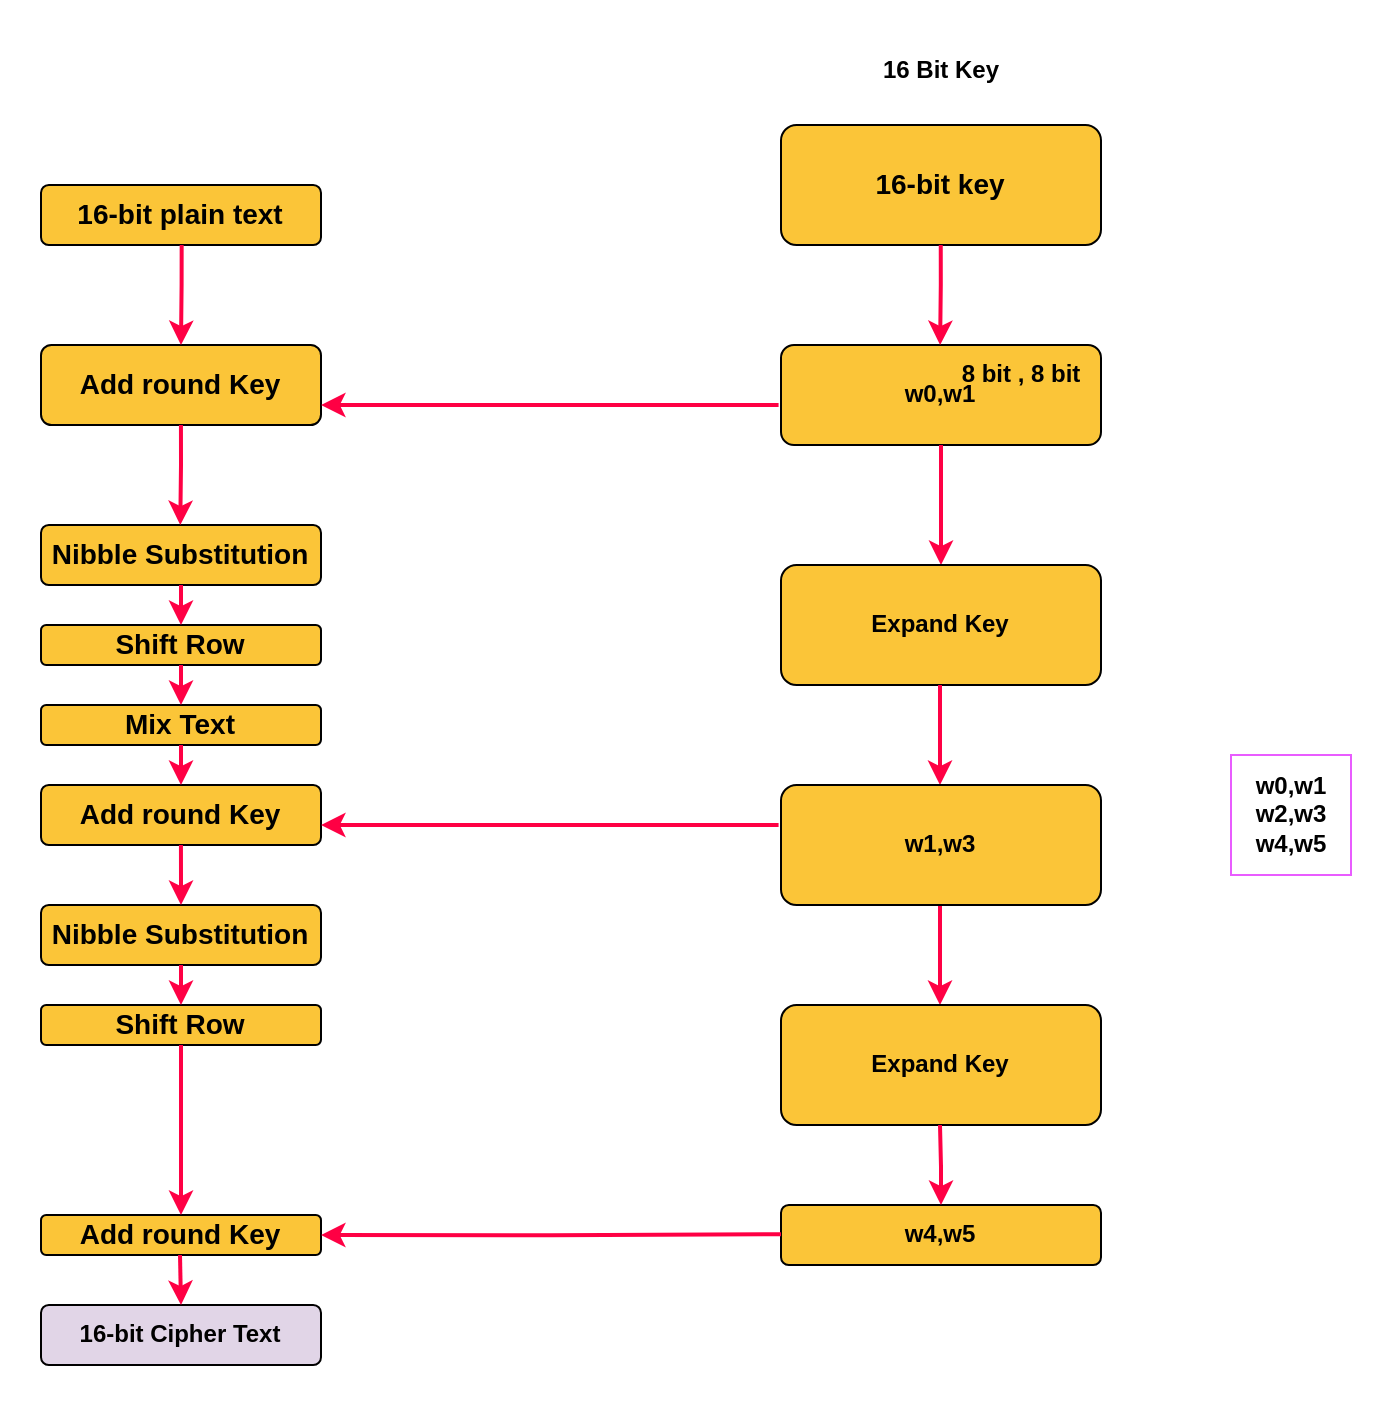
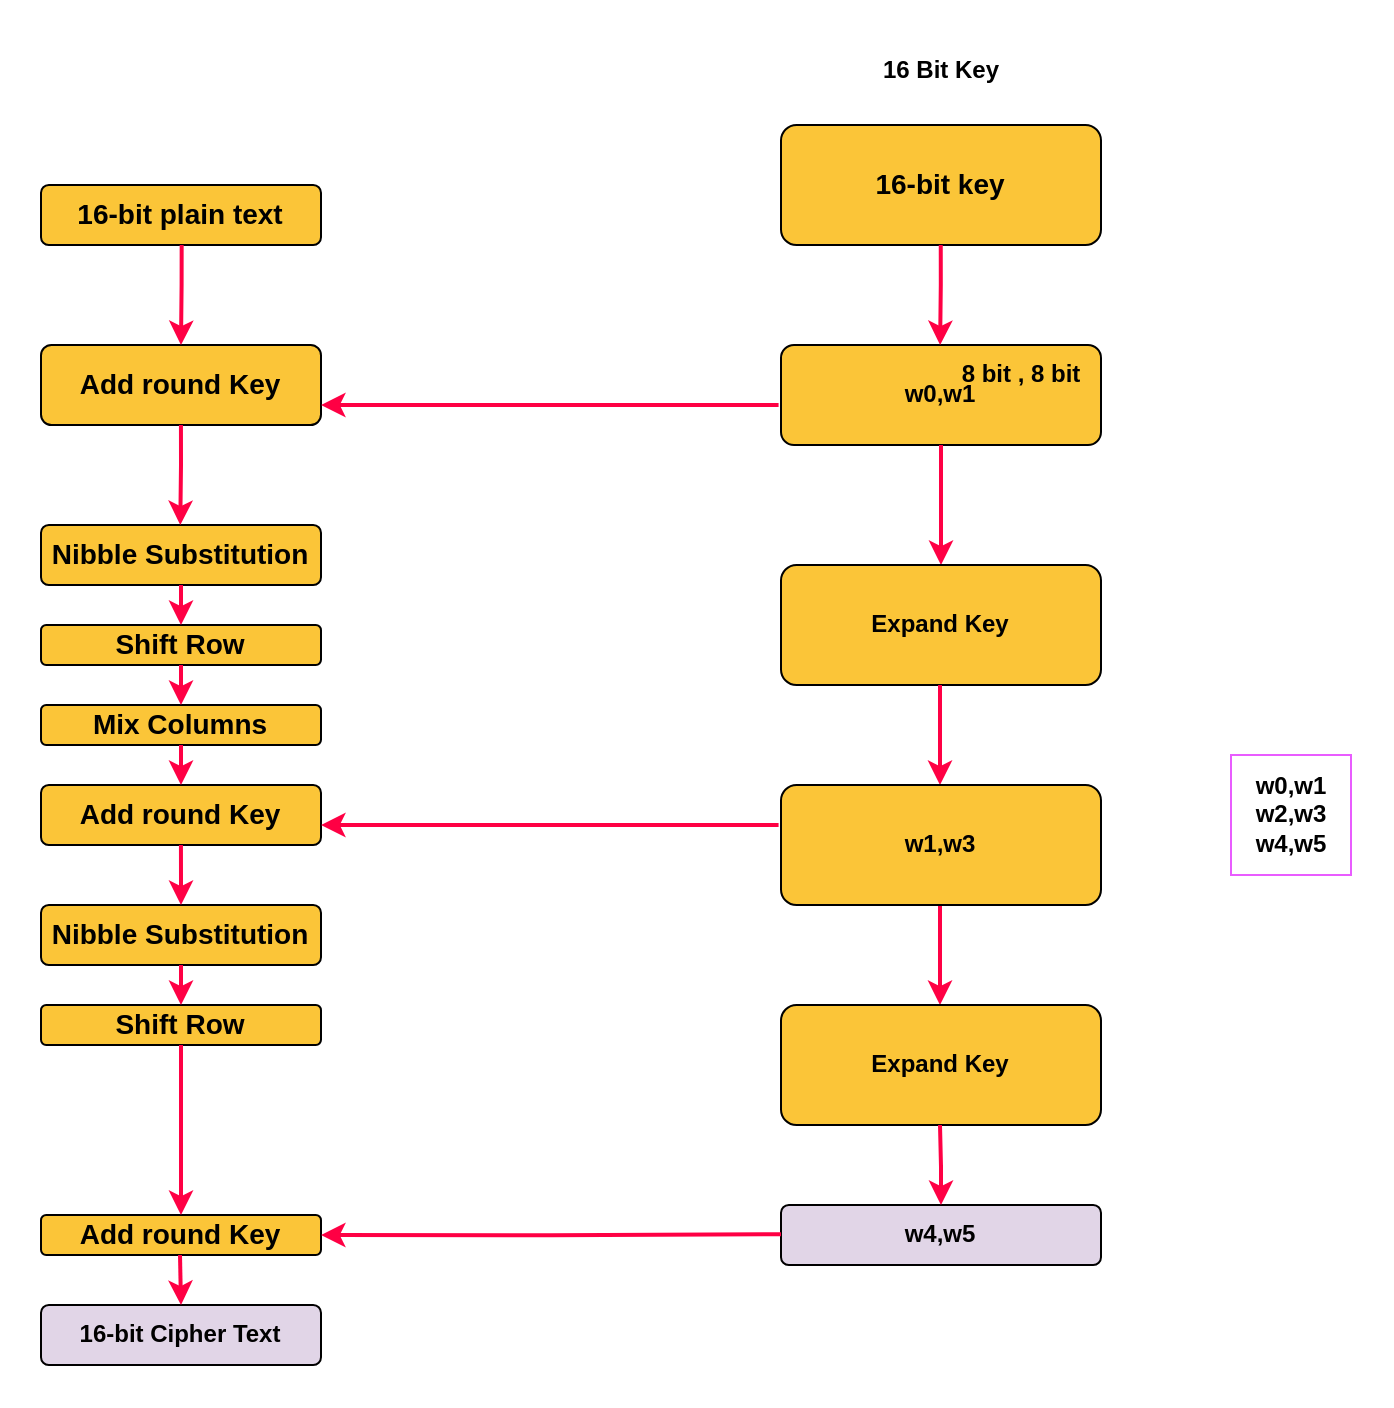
(181, 725) -> (181, 725)
(941, 1235) -> (941, 1235)
